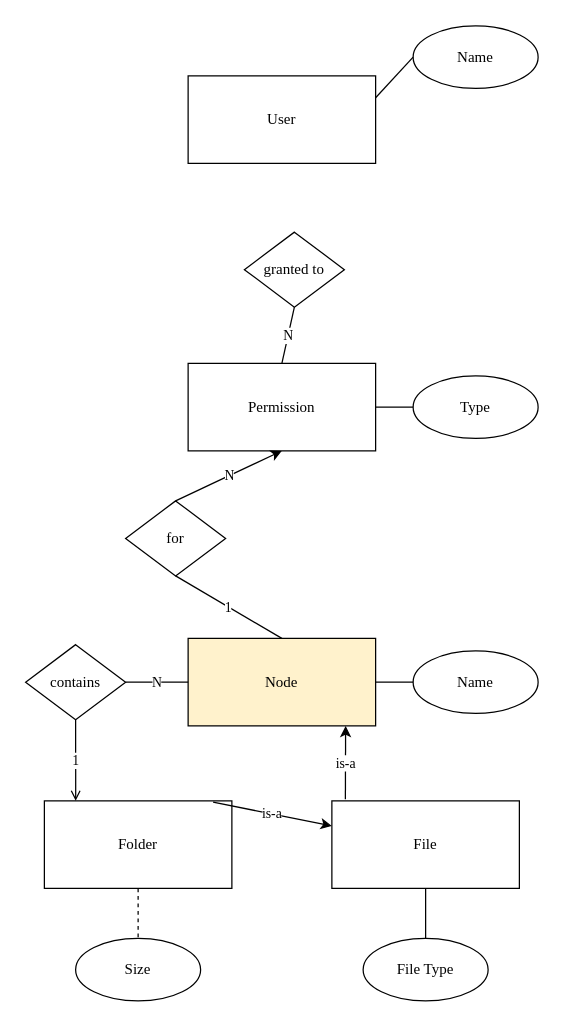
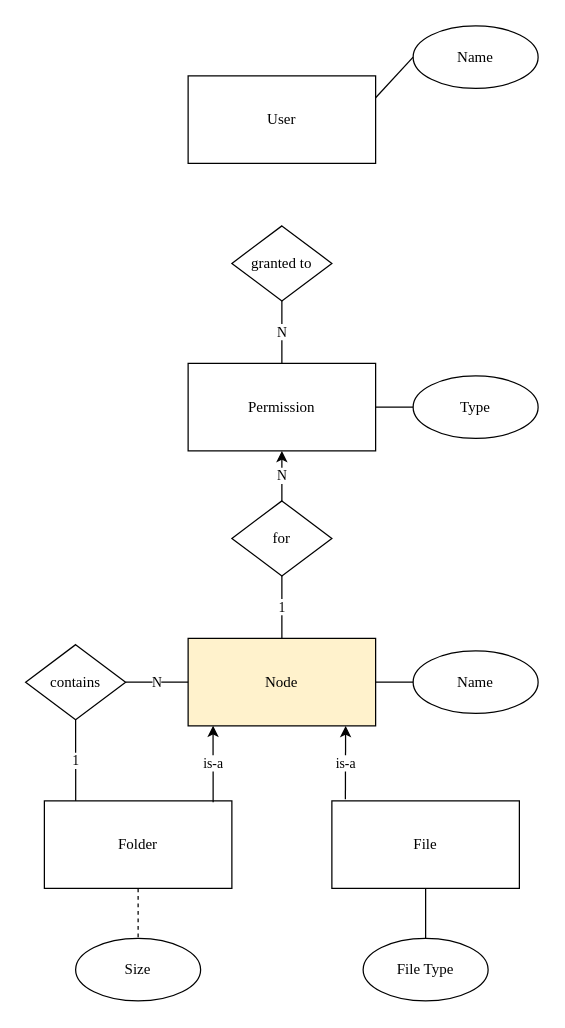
(294, 269) -> (282, 263)
(176, 538) -> (282, 538)
(76, 794) -> (76, 795)
(268, 813) -> (213, 768)
